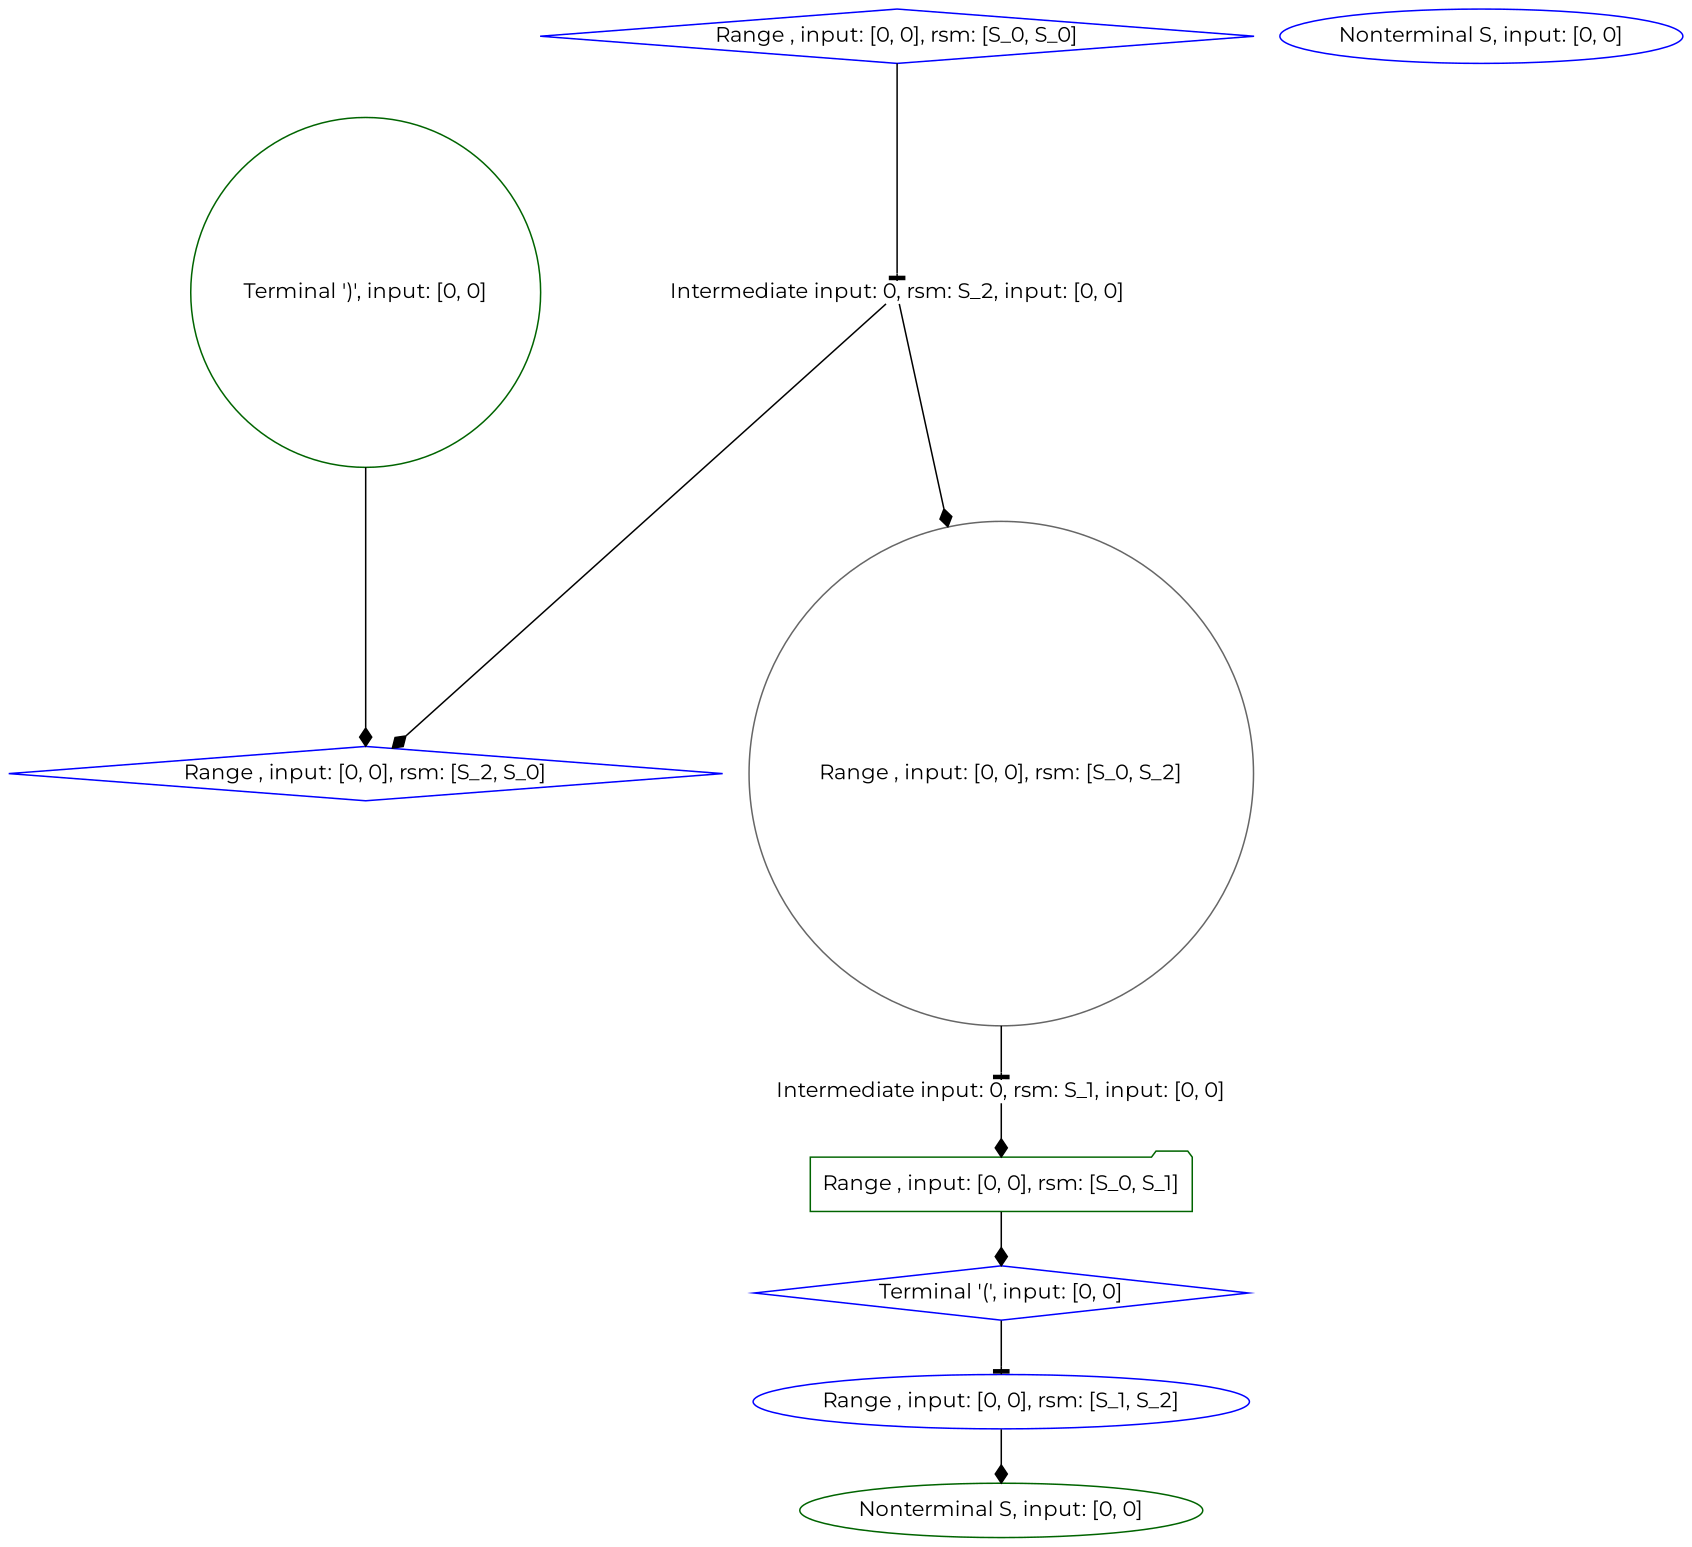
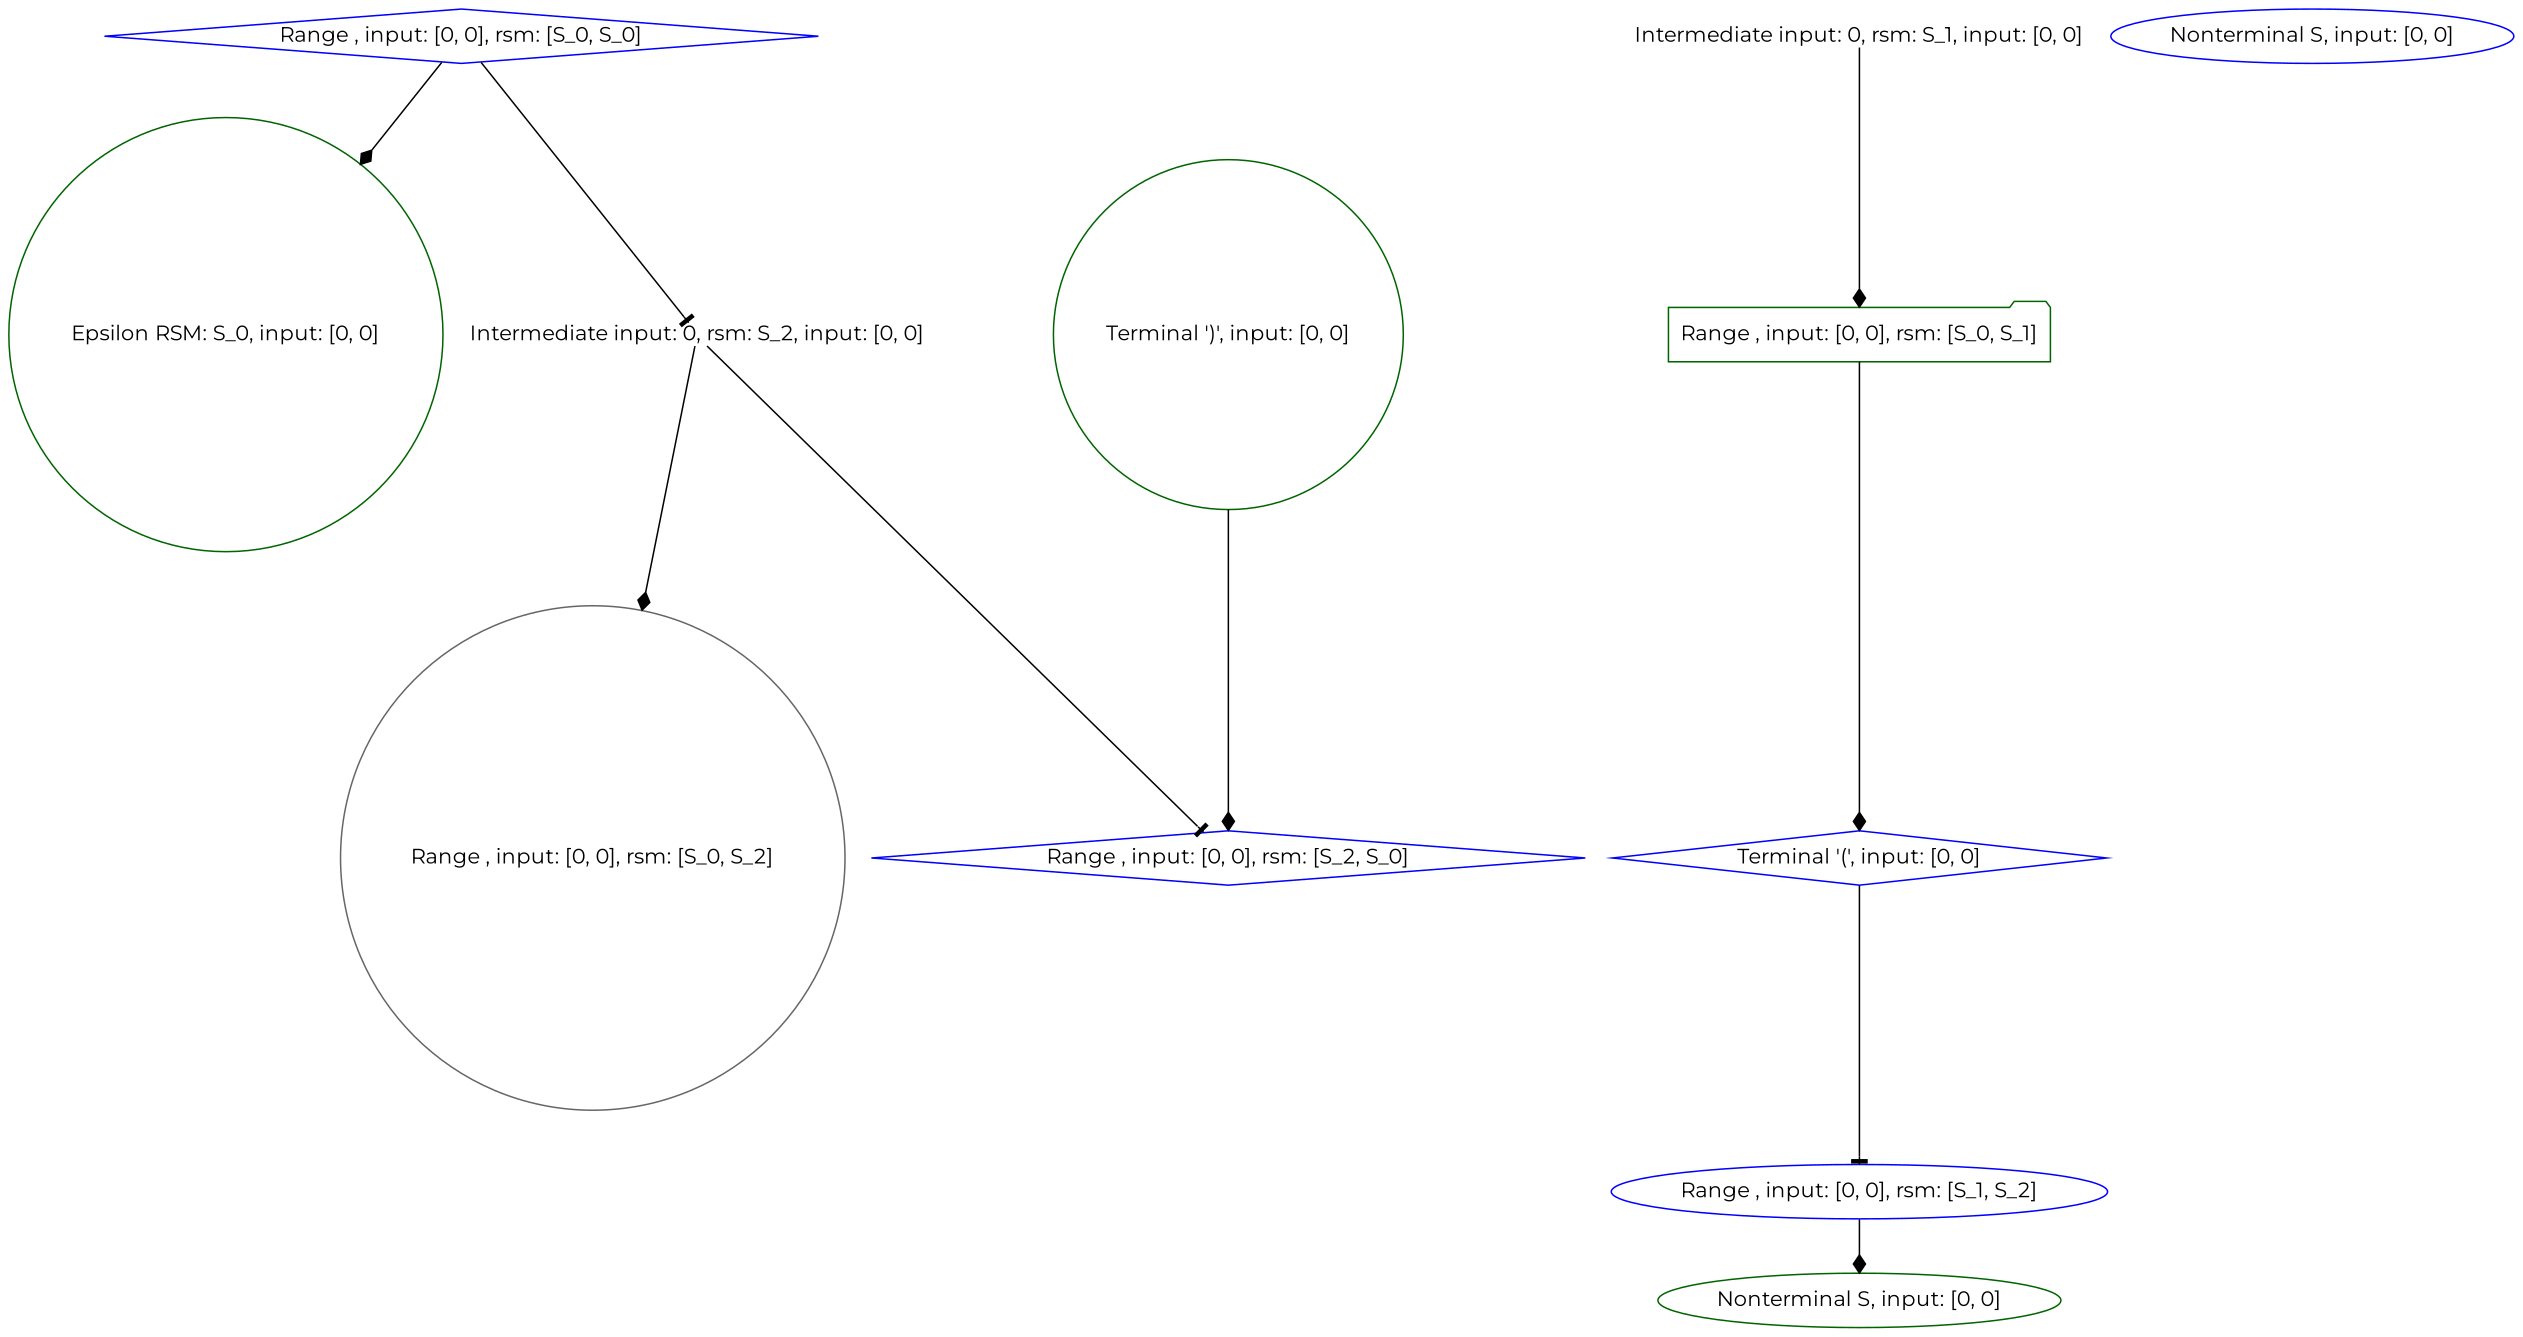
none -> (226, 335)
(646, 520) -> (952, 586)
(1001, 1049) -> none
